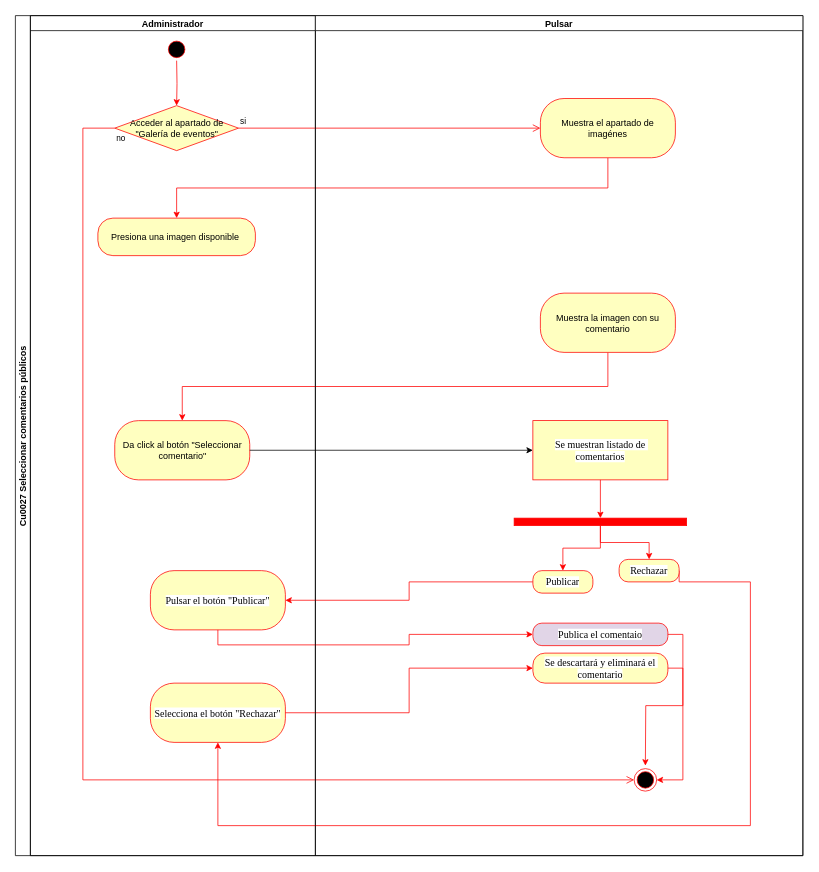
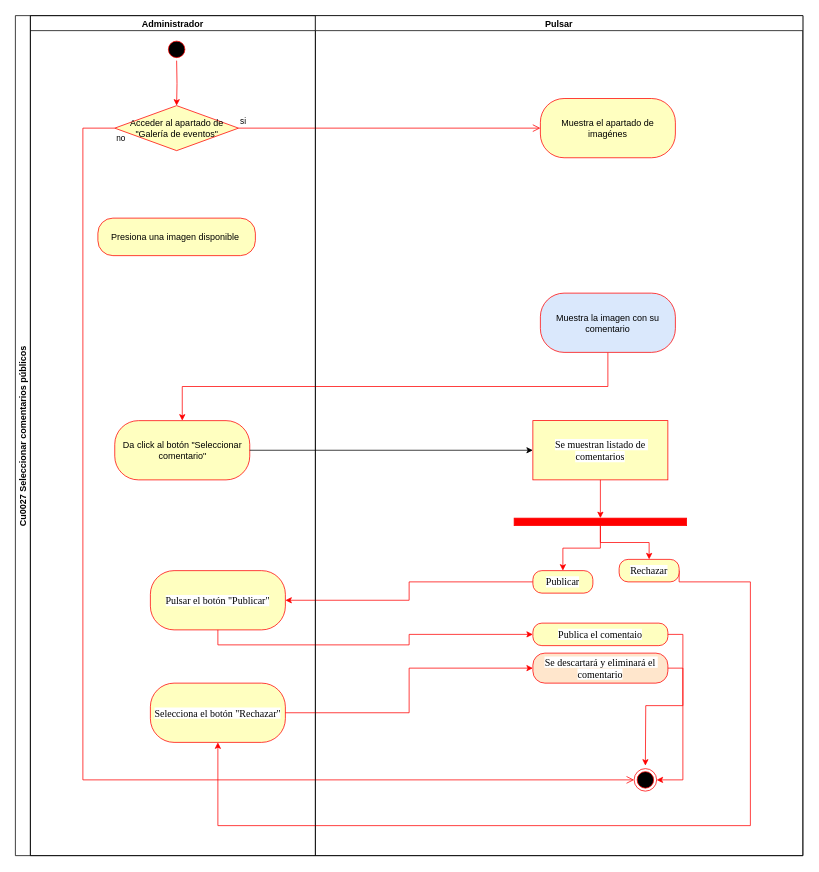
(177, 200) -> none
(608, 323) -> (608, 323)
(600, 634) -> (600, 634)
(600, 668) -> (600, 668)
